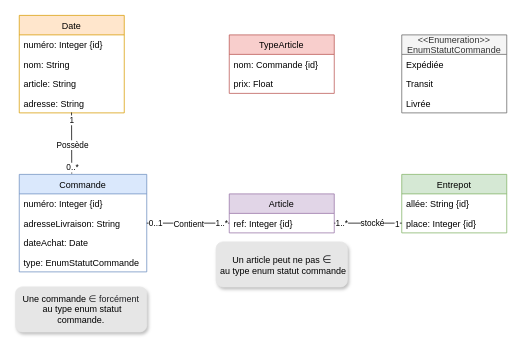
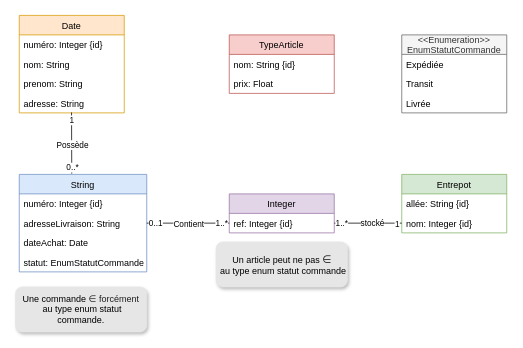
(274, 65) -> (268, 65)
(55, 84) -> (55, 84)
(83, 185) -> (83, 185)
(281, 204) -> (281, 204)
(448, 224) -> (444, 224)
(81, 263) -> (86, 263)
